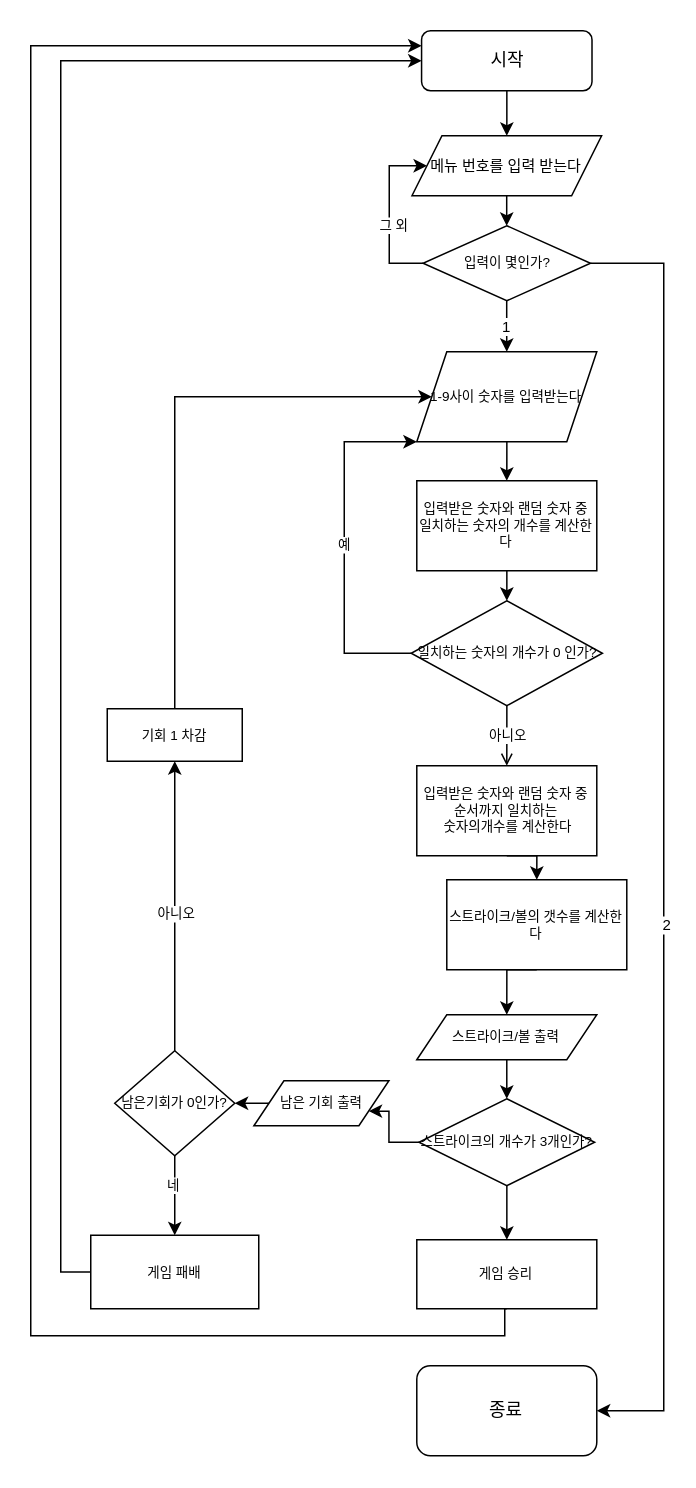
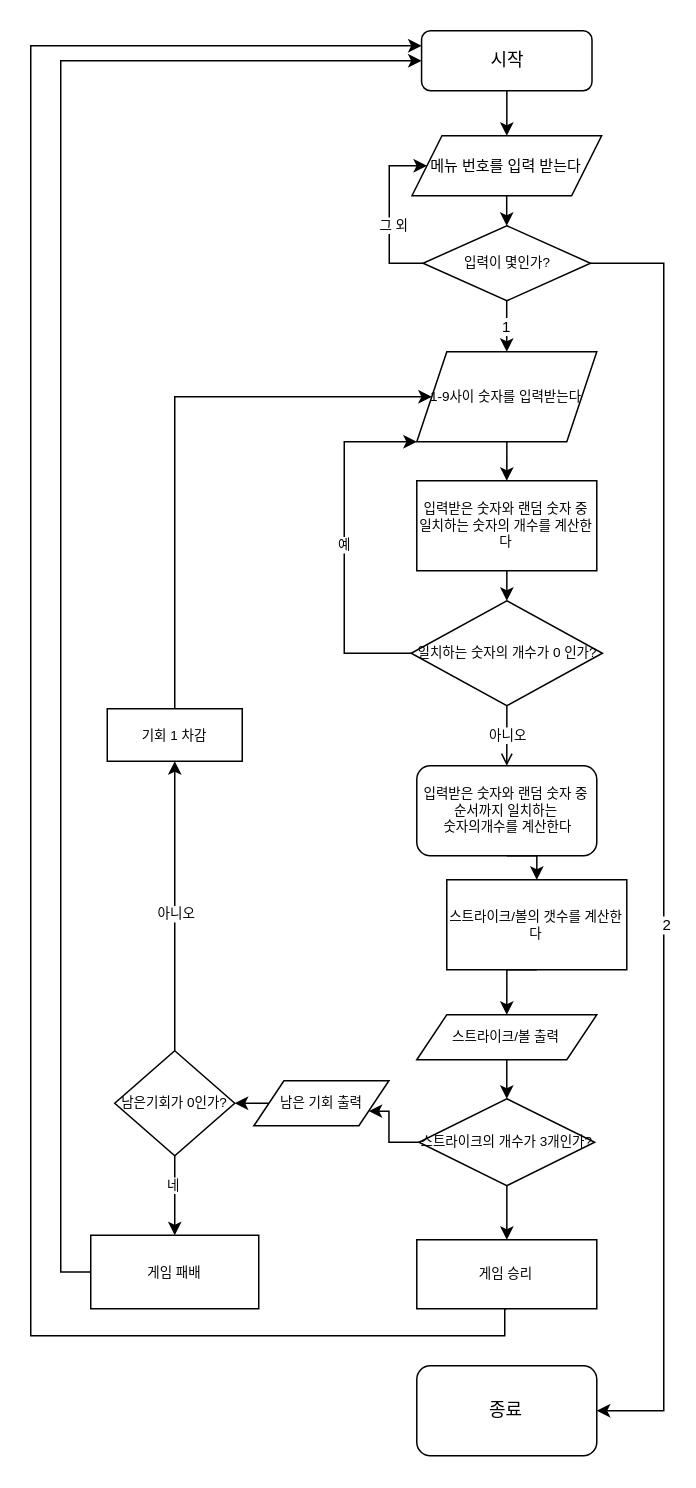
(507, 811) -> (507, 811)
